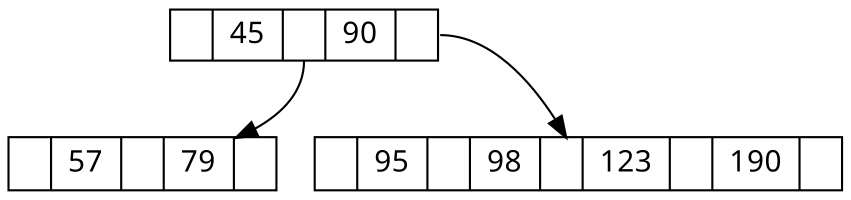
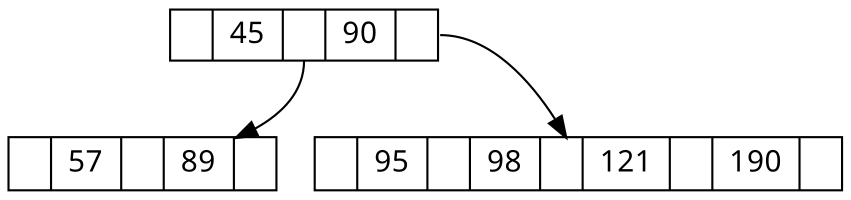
(199, 163) -> (199, 163)
(626, 163) -> (626, 163)
